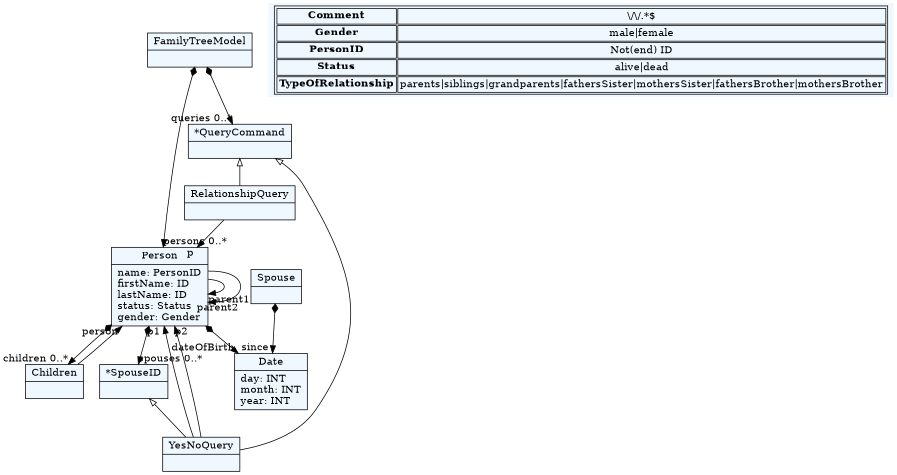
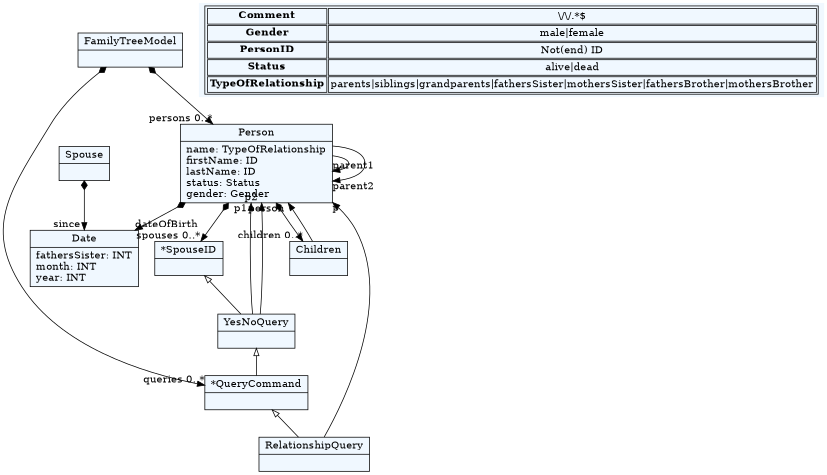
(160, 273) -> (256, 149)
(350, 325) -> (256, 366)
(263, 379) -> (84, 256)
